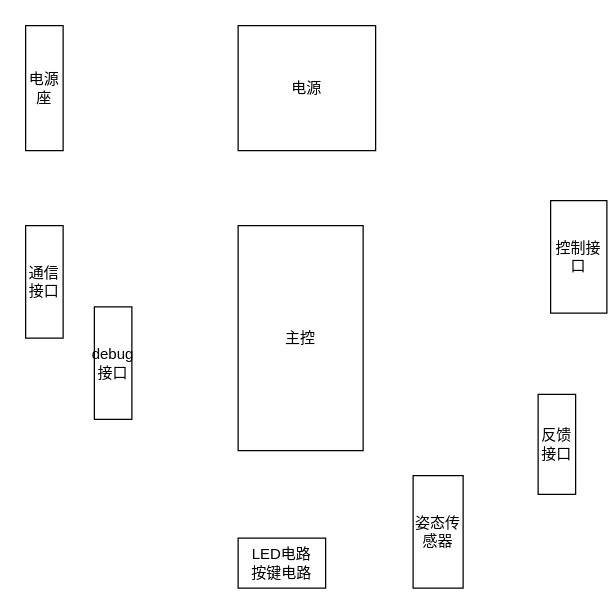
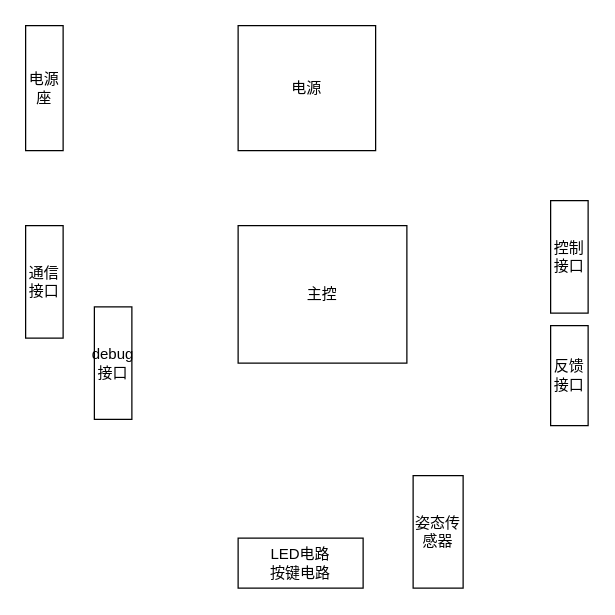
(579, 257) -> (569, 257)
(301, 338) -> (323, 294)
(557, 444) -> (569, 376)
(282, 563) -> (301, 563)
